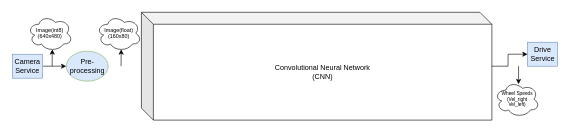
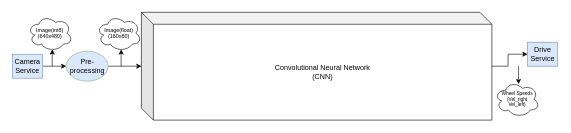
none -> (135, 66)
